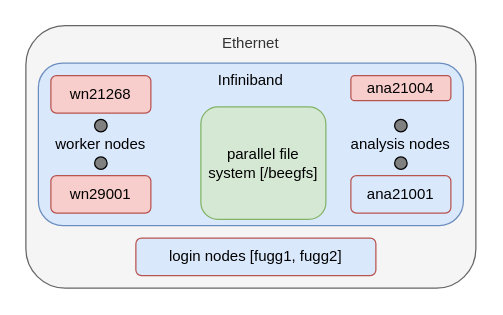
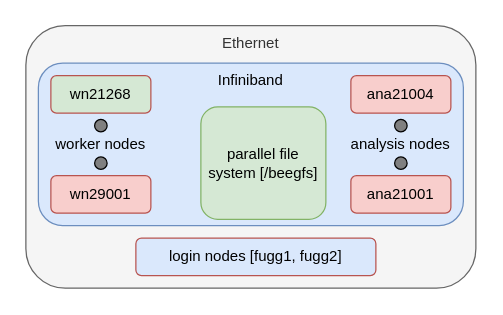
(401, 88) -> (401, 94)
(101, 94) -> (101, 94)
(401, 194) -> (401, 194)
